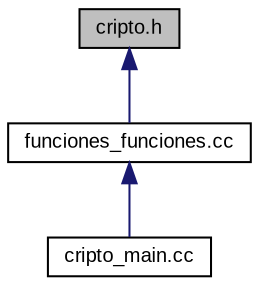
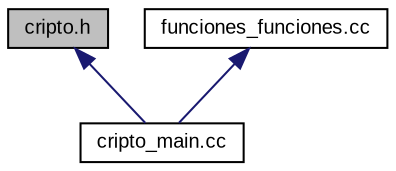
(129, 96) -> (117, 93)
